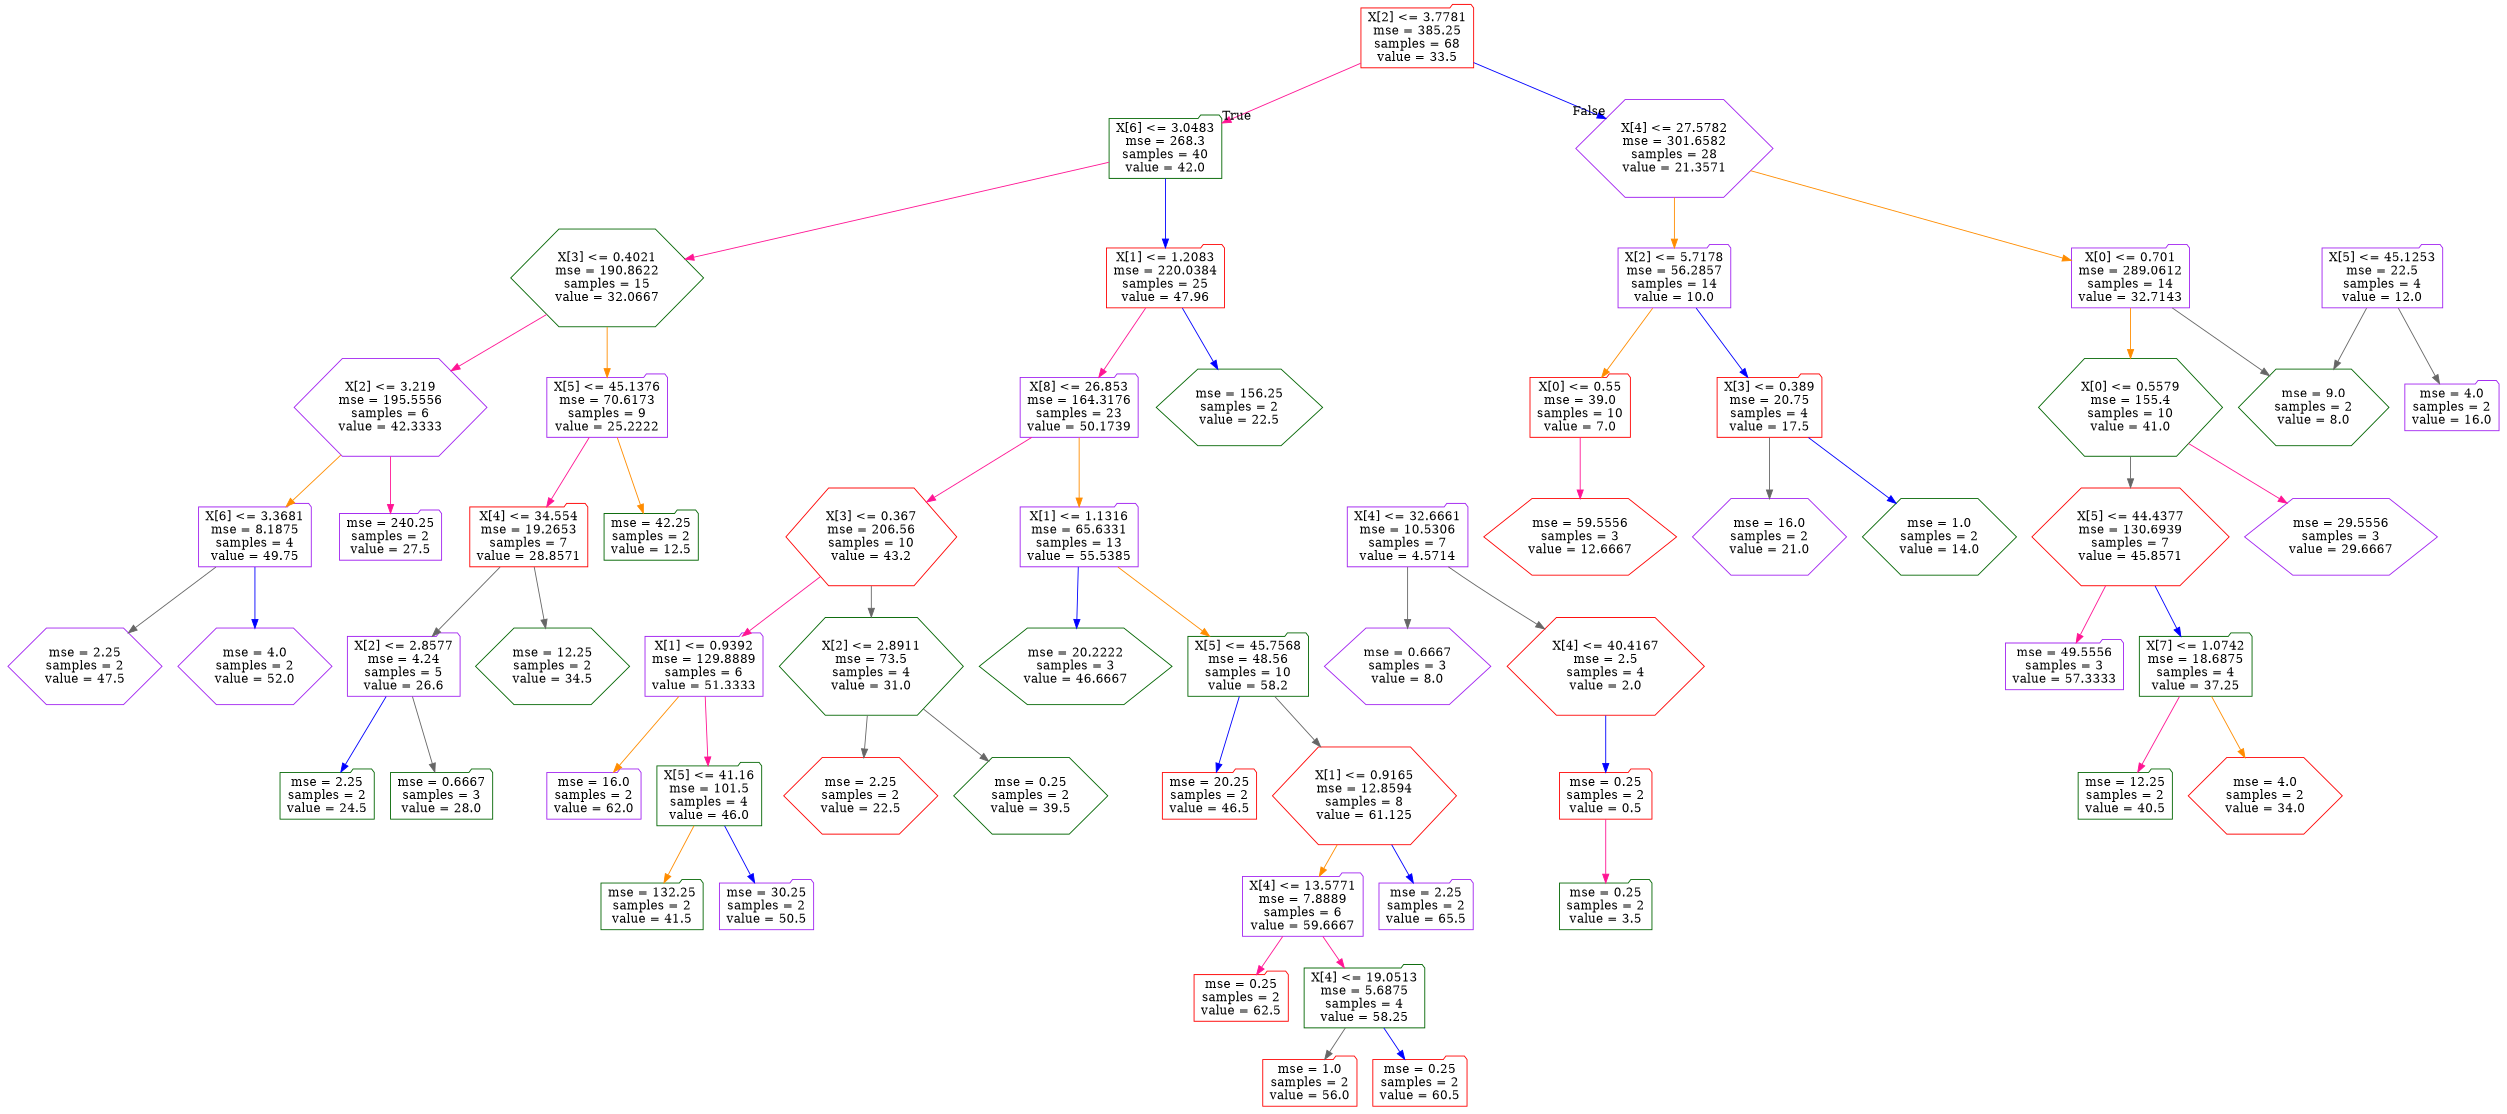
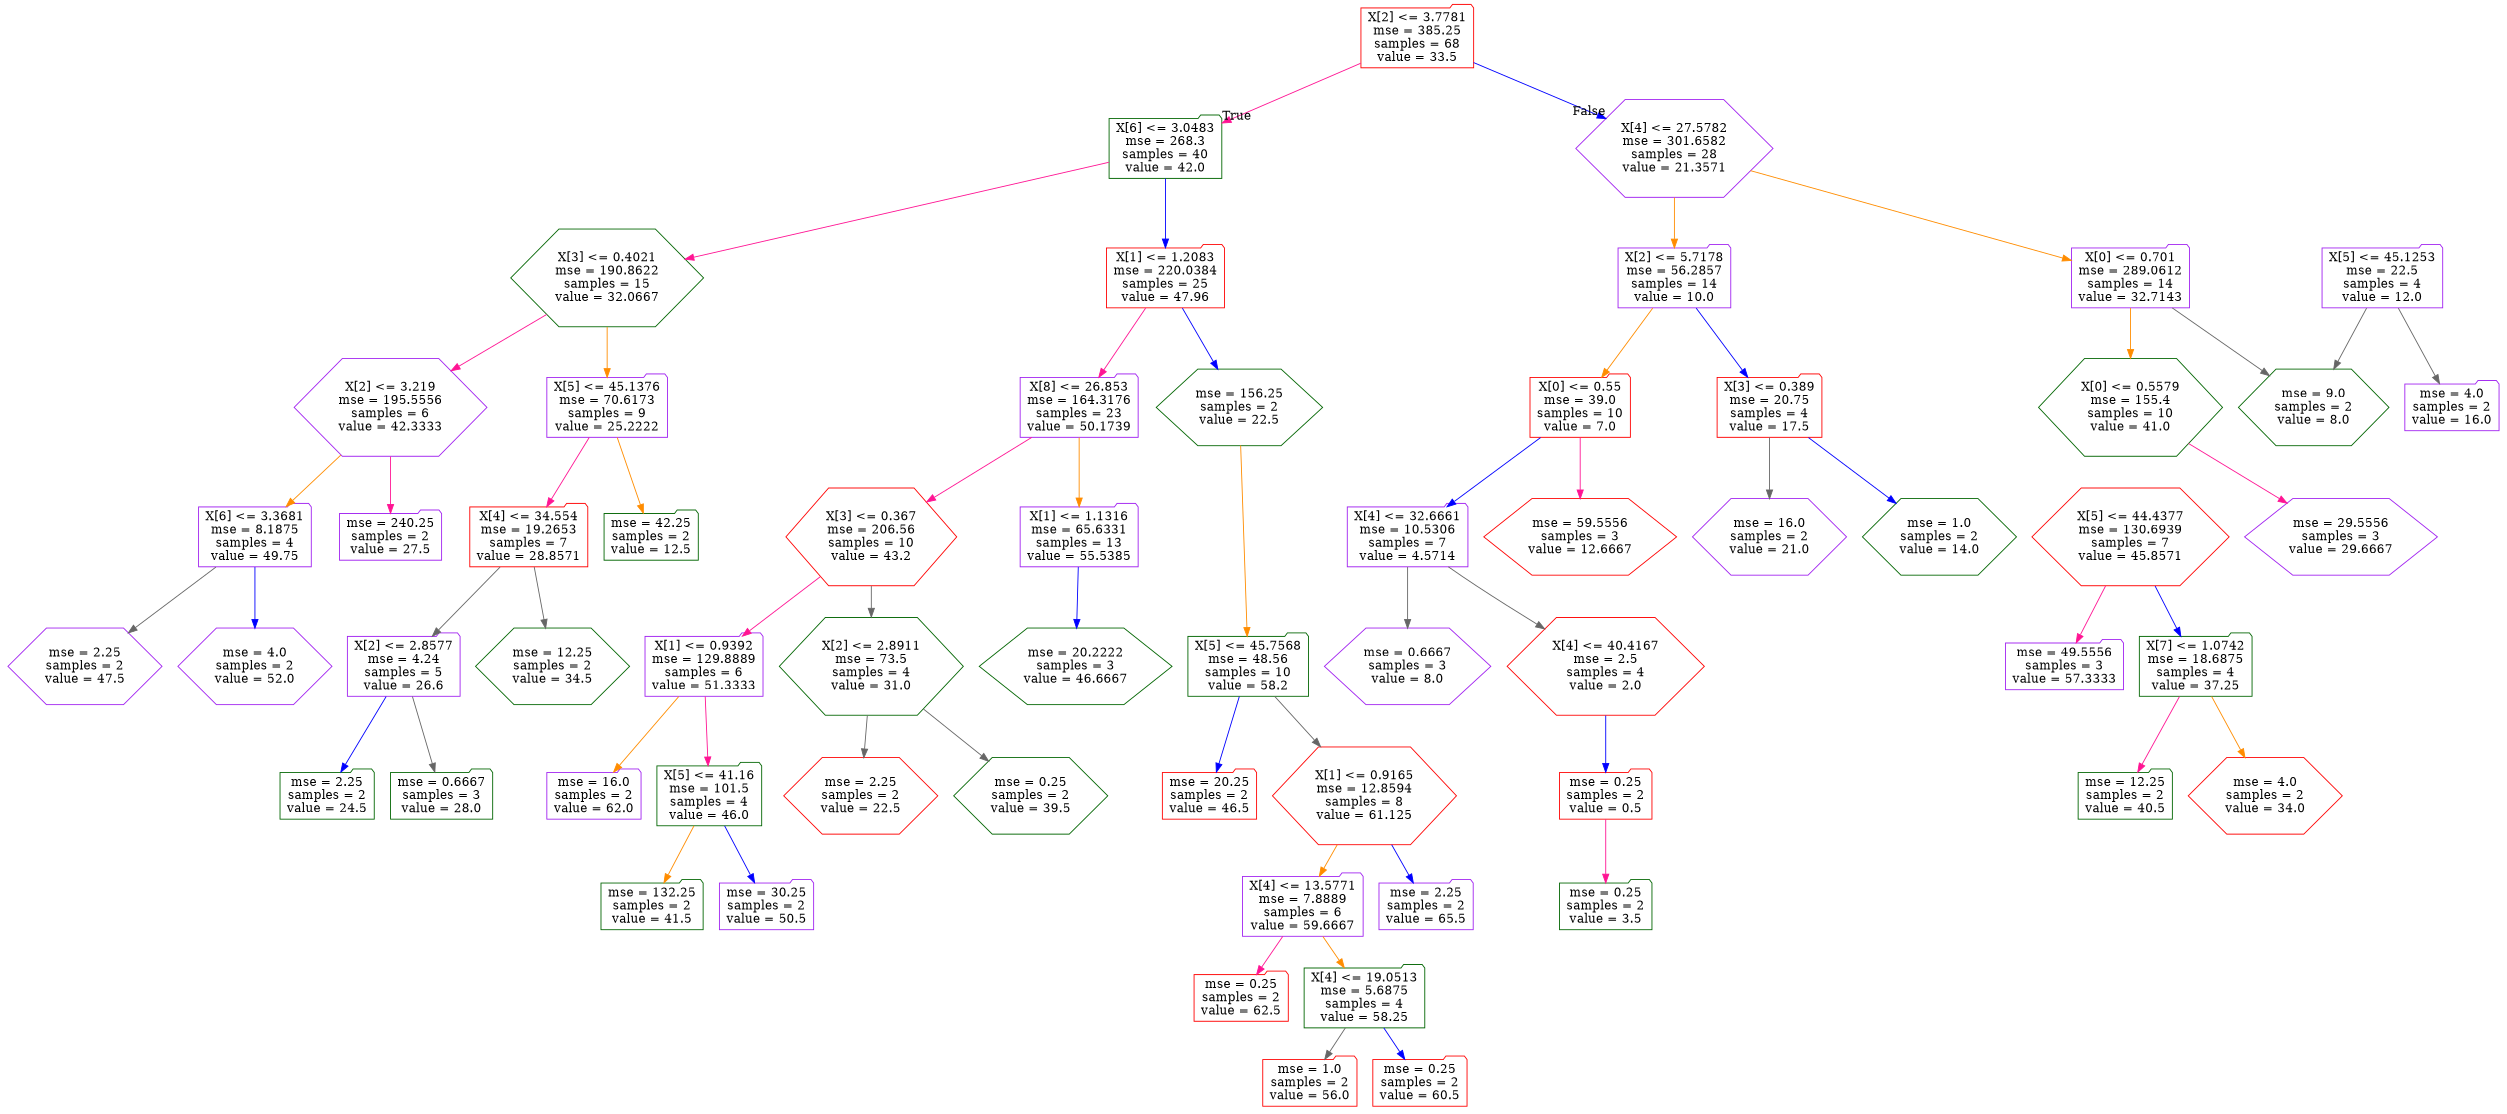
(2131, 468) -> none
none -> (1497, 469)
(1160, 599) -> (1244, 536)
(1331, 948) -> (1331, 948)
